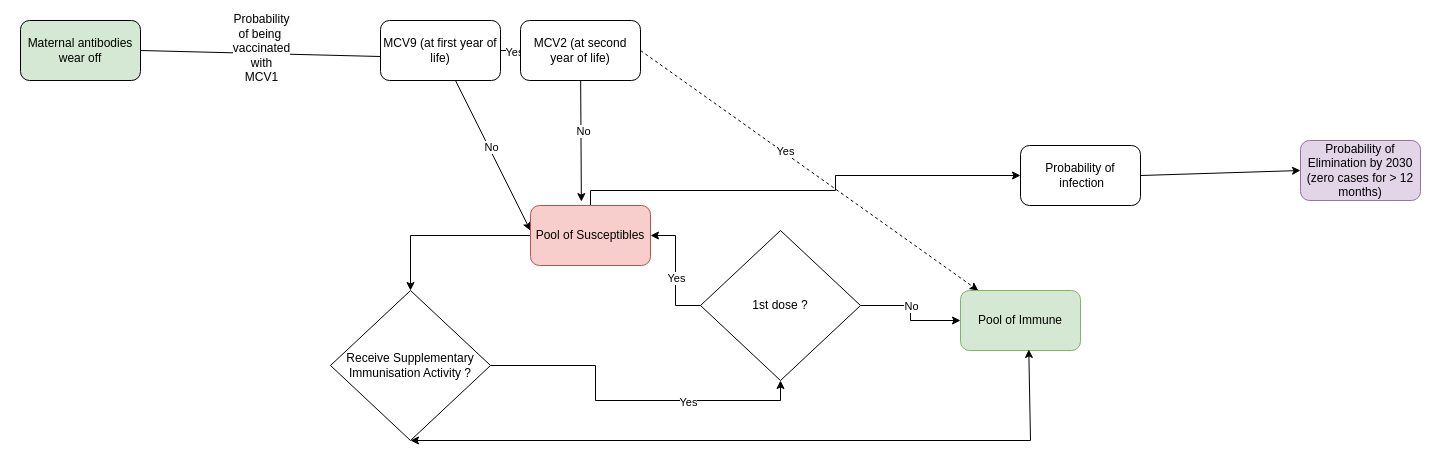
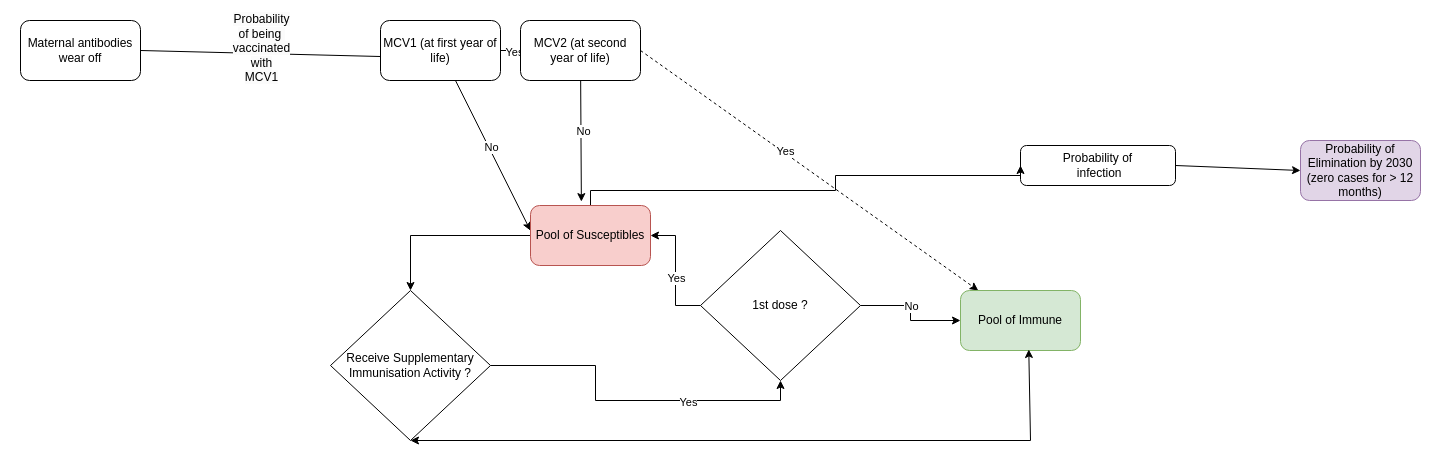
(81, 51) -> (81, 51)
(441, 51) -> (441, 51)
(1081, 176) -> (1098, 166)
